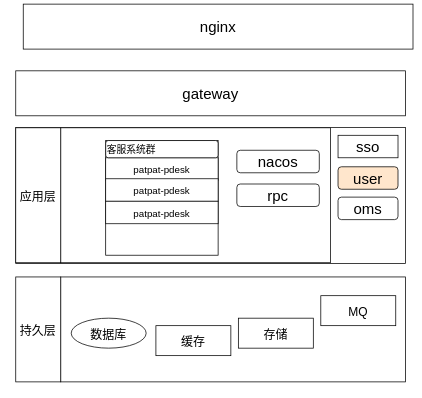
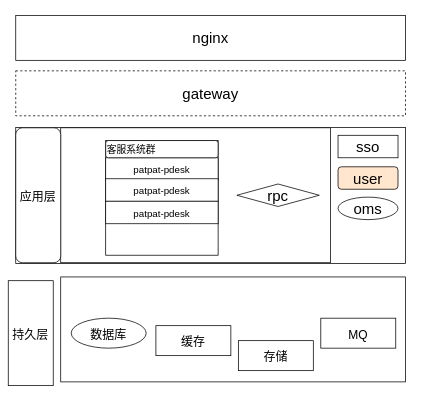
(218, 27) -> (210, 38)
(210, 93) -> (210, 93)
(278, 162) -> none
(38, 195) -> (38, 195)
(278, 195) -> (278, 195)
(368, 209) -> (368, 209)
(358, 311) -> (358, 333)
(38, 330) -> (30, 333)
(276, 333) -> (276, 356)
